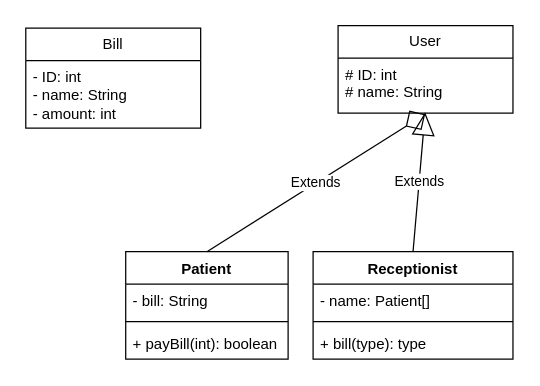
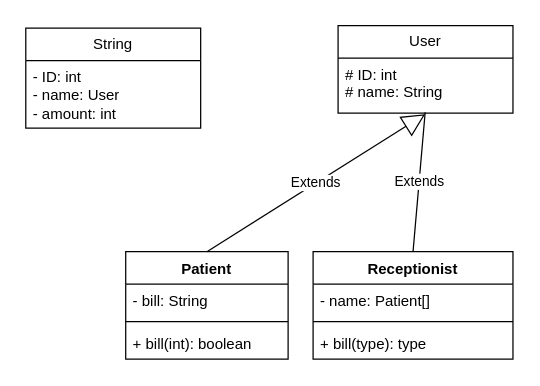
(113, 44) -> (113, 44)
(84, 96) -> (80, 96)
(405, 127) -> (404, 127)
(423, 136) -> (424, 126)
(208, 354) -> (202, 345)
